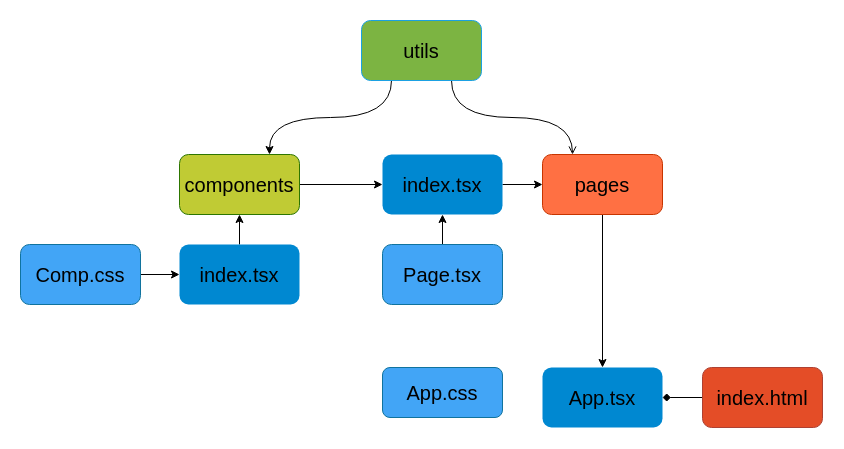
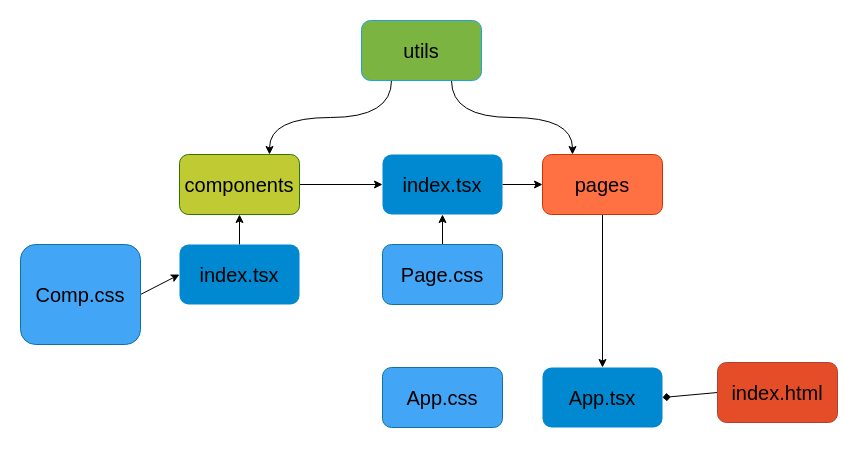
(564, 132) -> (563, 129)
(81, 275) -> (81, 295)
(443, 275) -> (443, 275)
(443, 393) -> (443, 398)
(763, 398) -> (778, 393)
